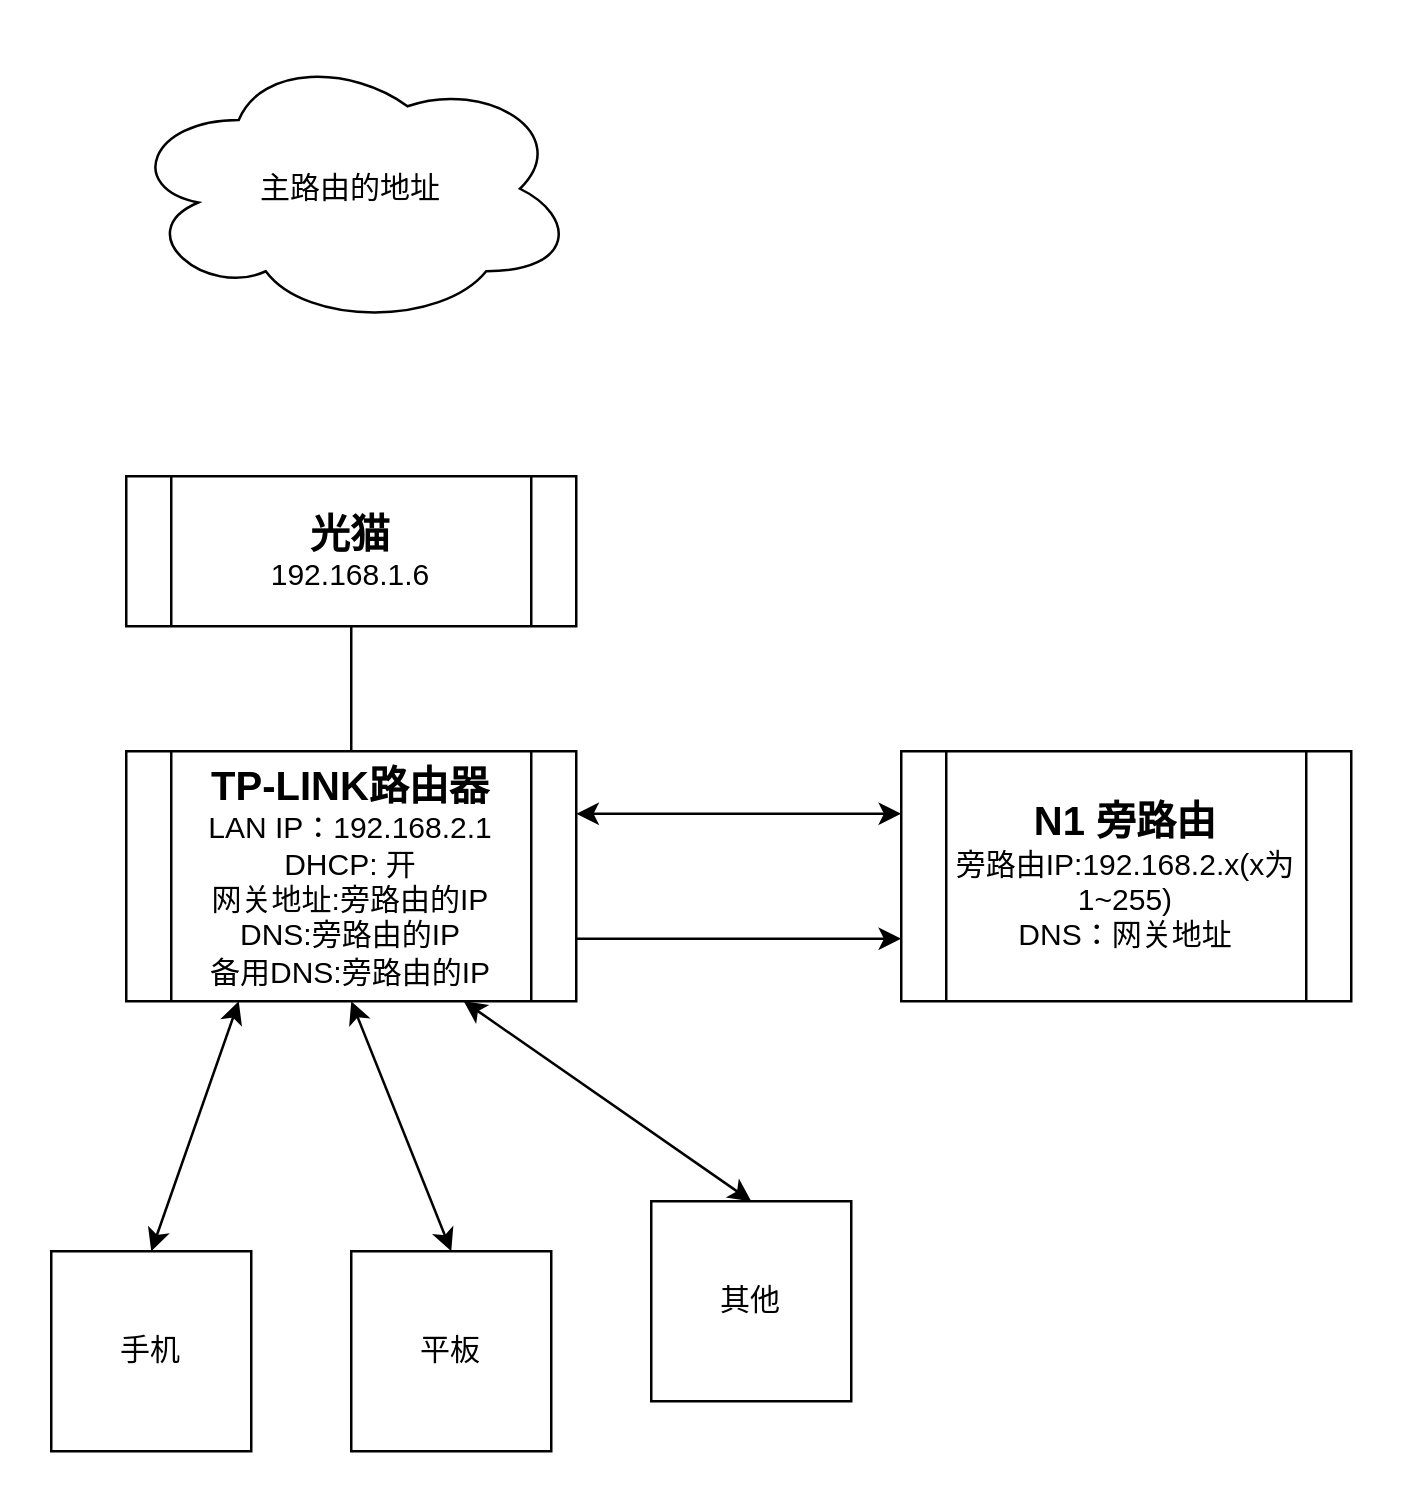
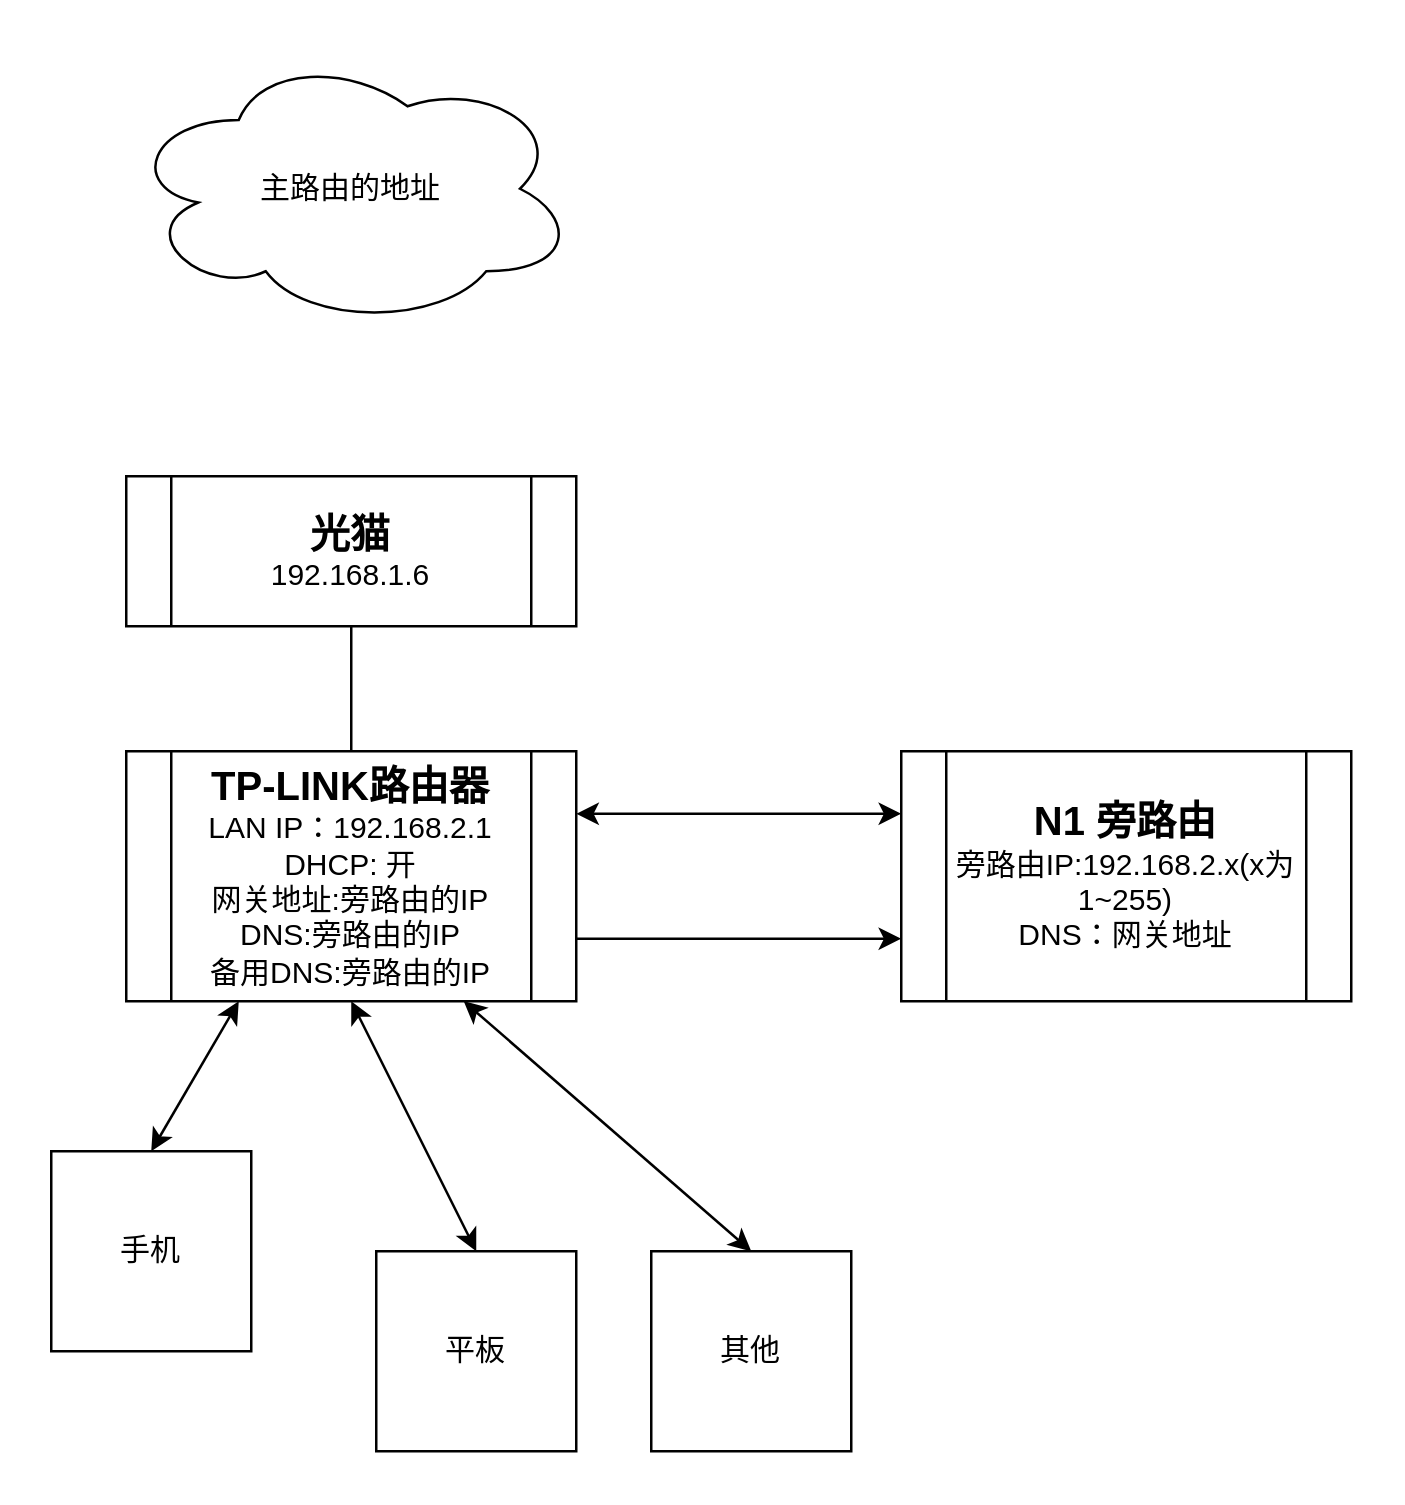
(751, 1301) -> (751, 1351)
(151, 1351) -> (151, 1251)
(451, 1351) -> (476, 1351)
